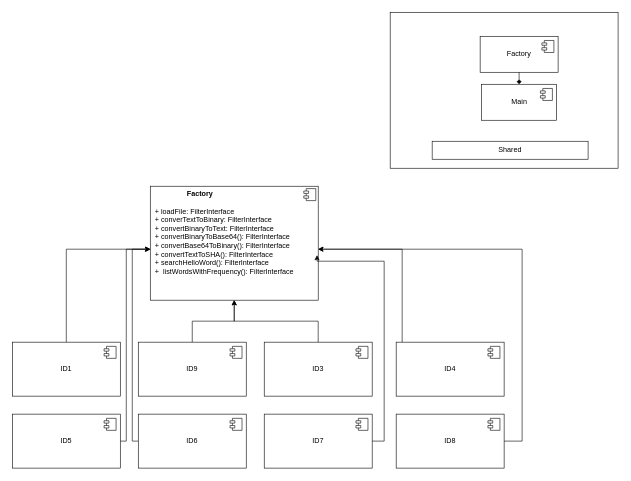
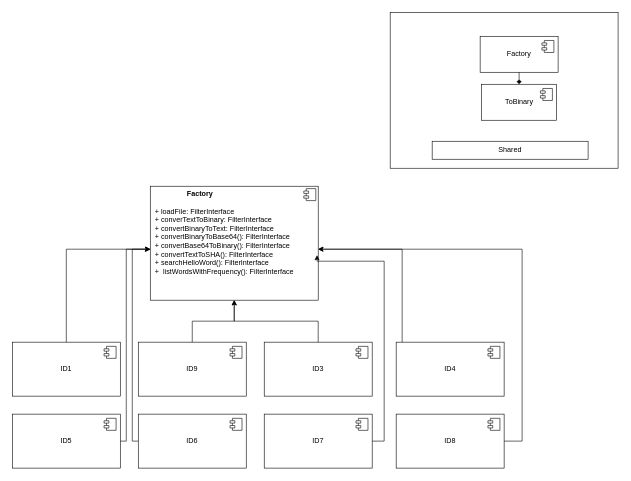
(520, 102) -> (520, 102)
